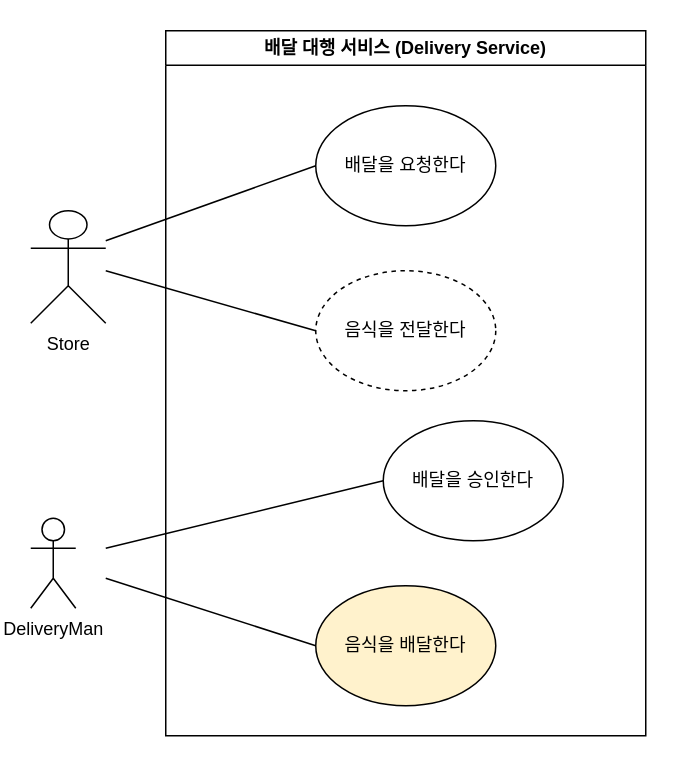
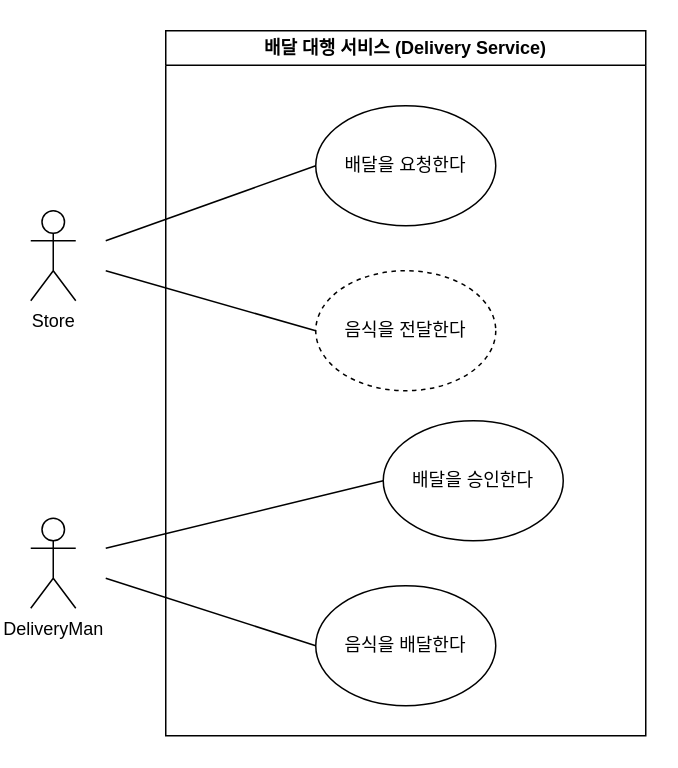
(68, 267) -> (53, 256)
(406, 646) -> (406, 646)
